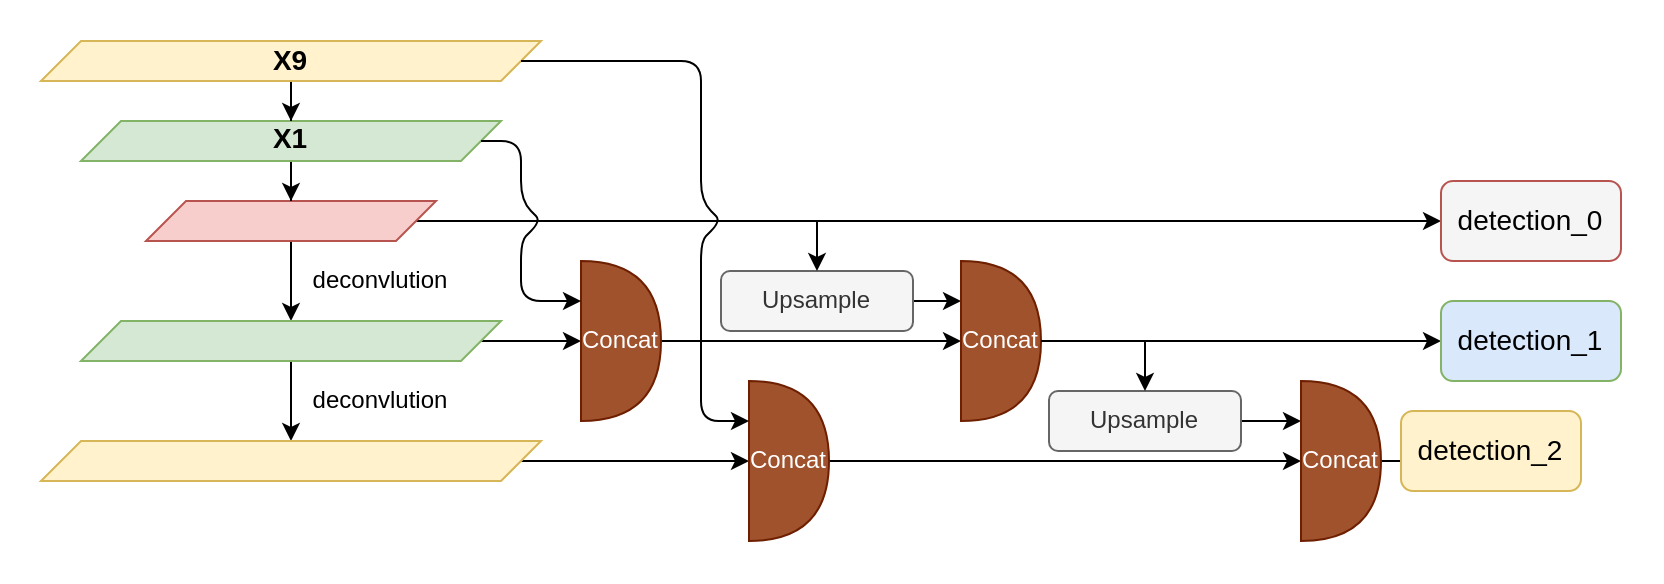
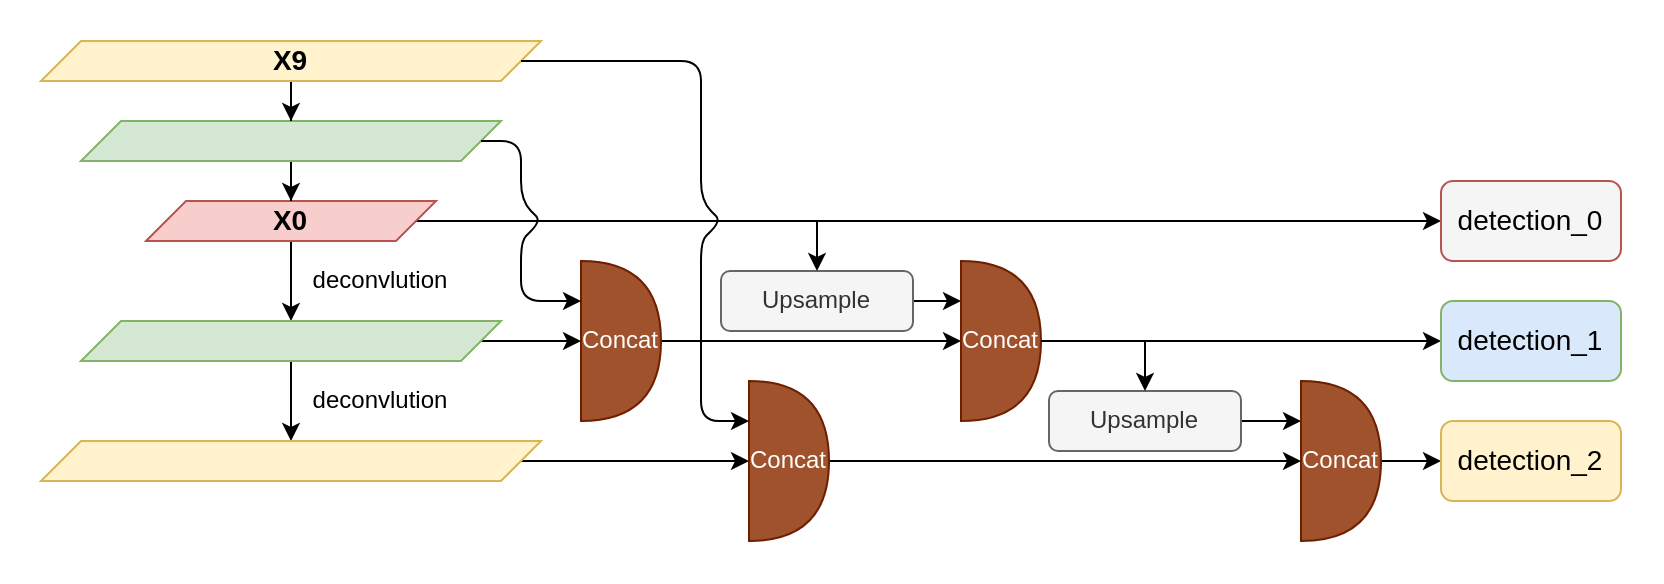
(291, 139) -> none
none -> (291, 221)
(1491, 451) -> (1531, 461)
